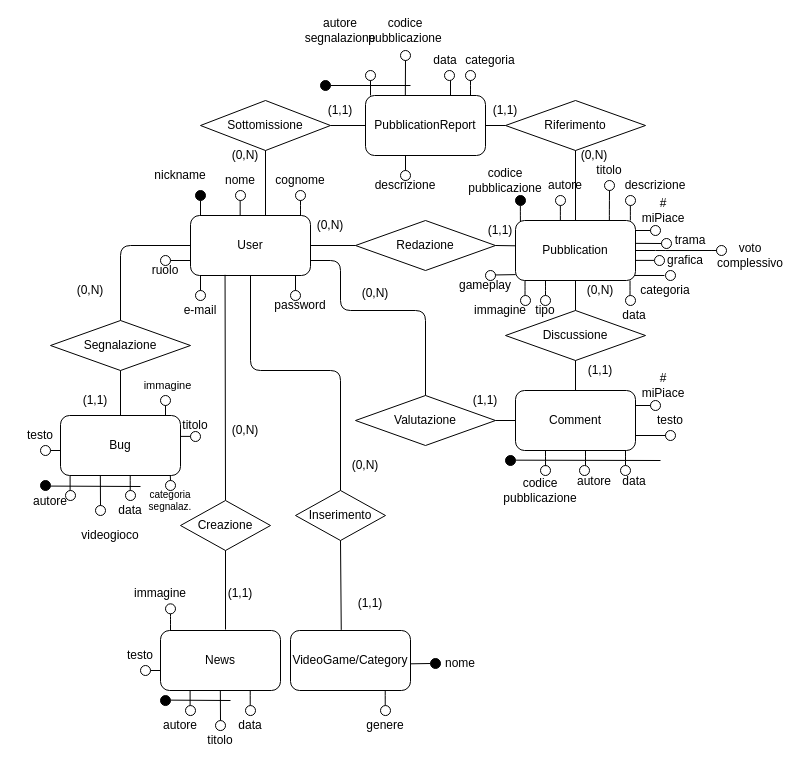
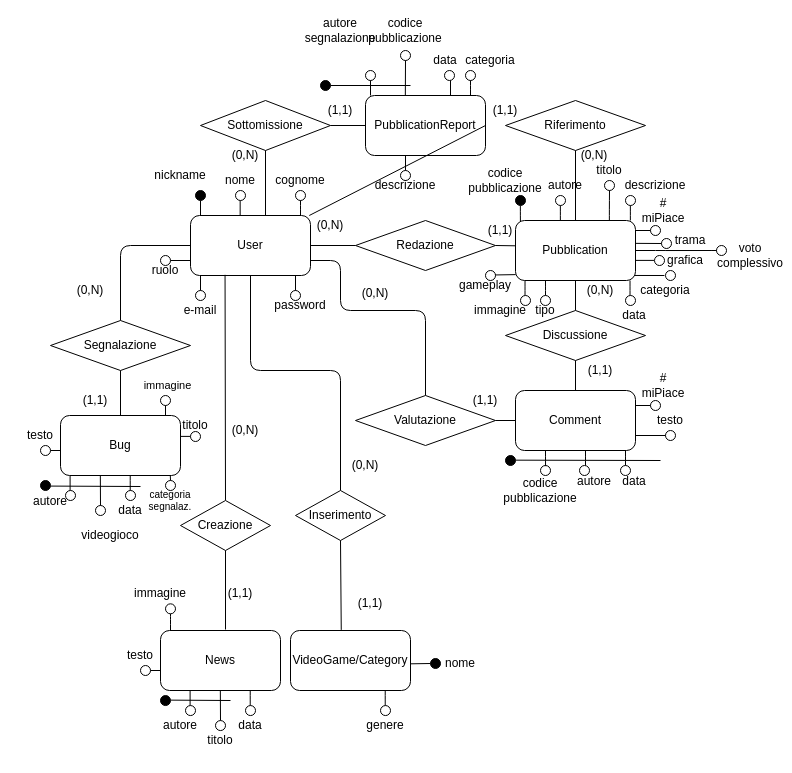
(496, 126) -> (398, 170)
